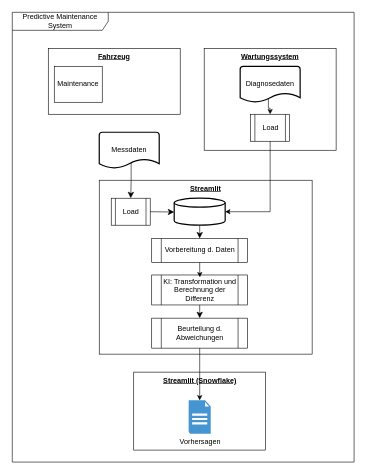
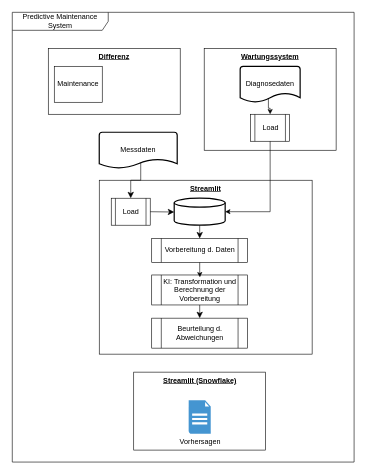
(114, 57) -> (114, 57)
(129, 150) -> (138, 150)
(200, 290) -> (200, 290)
(200, 395) -> none
